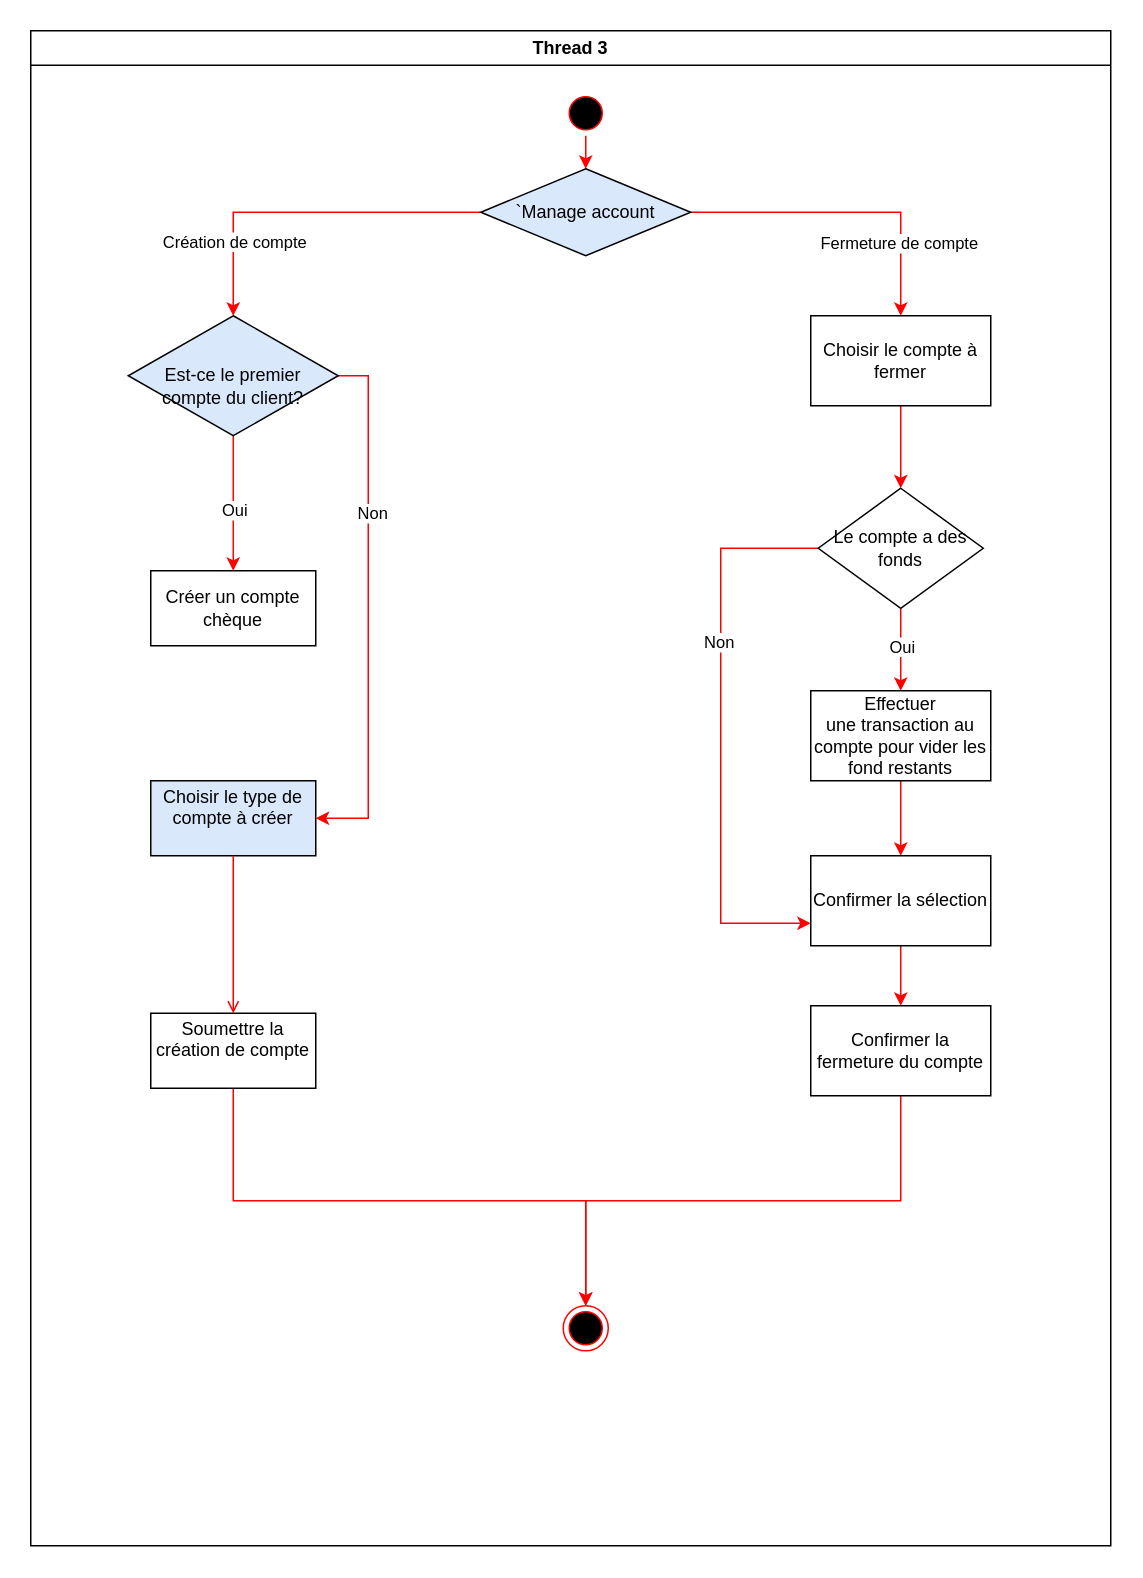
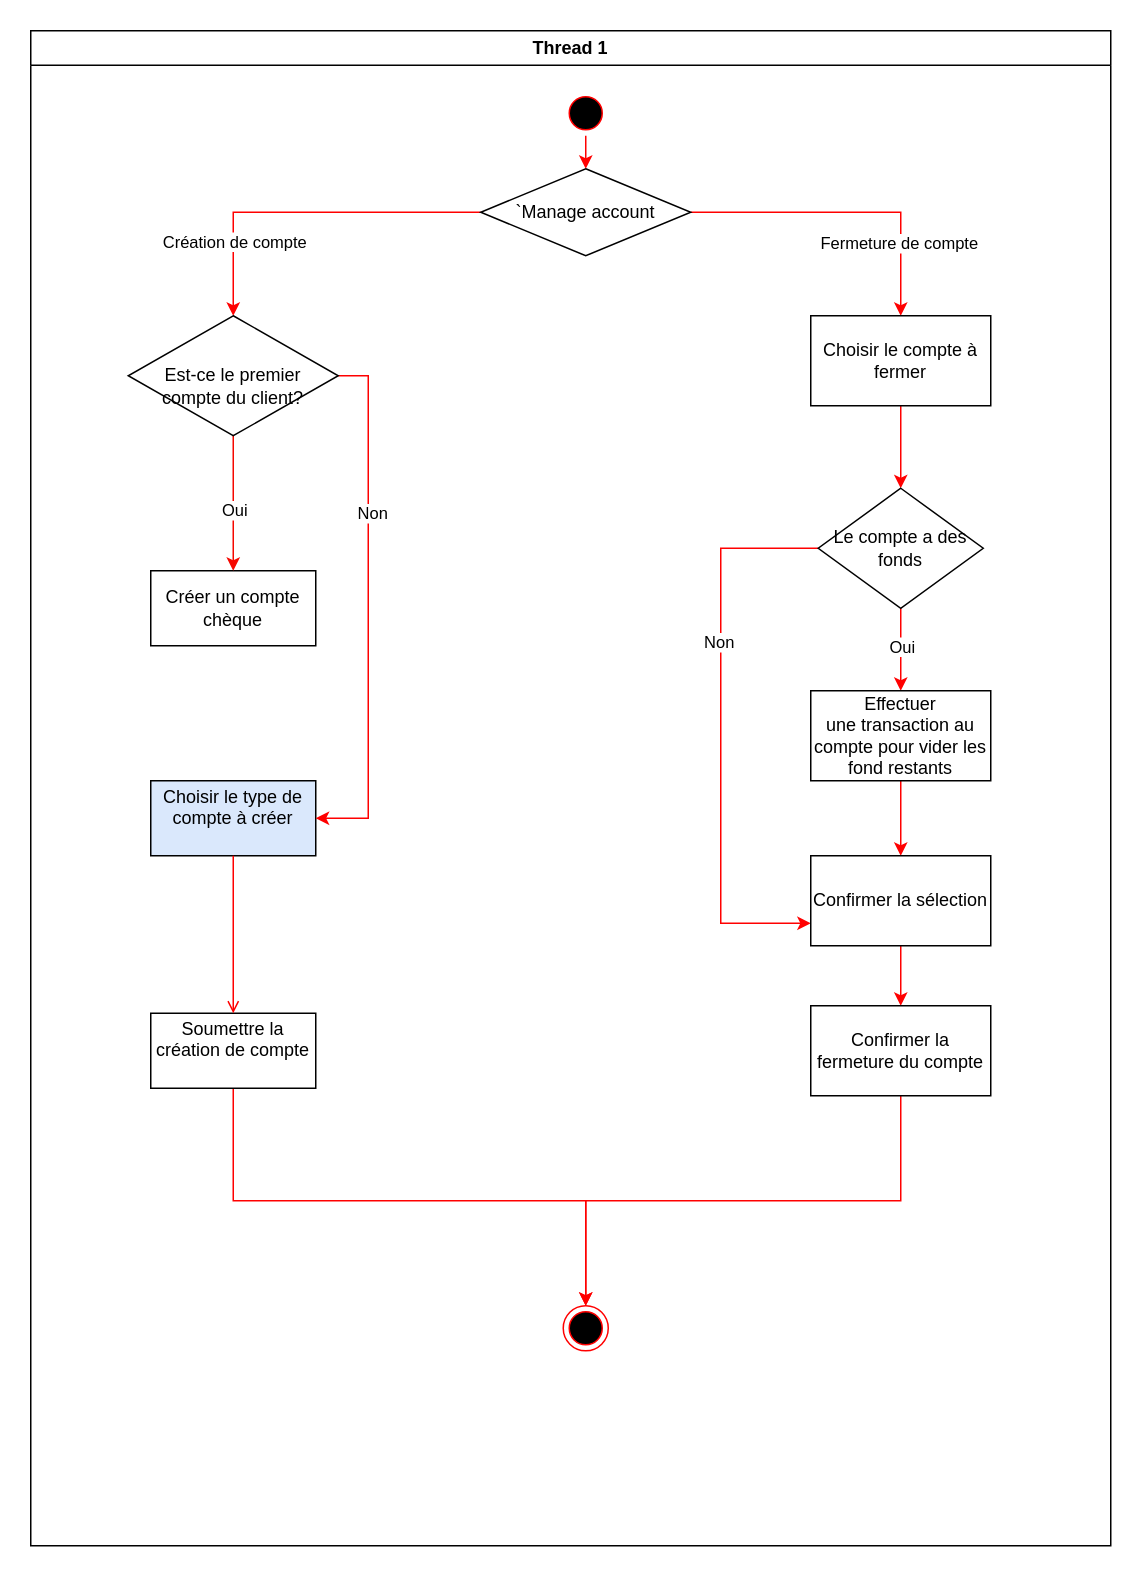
(571, 49) -> (571, 49)
(586, 212) -> (586, 212)
(233, 376) -> (233, 376)
